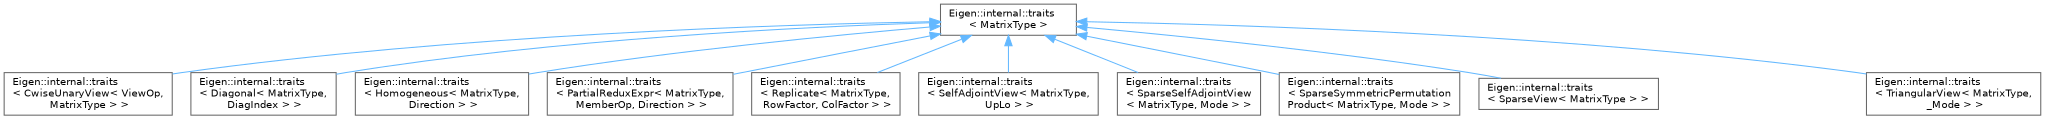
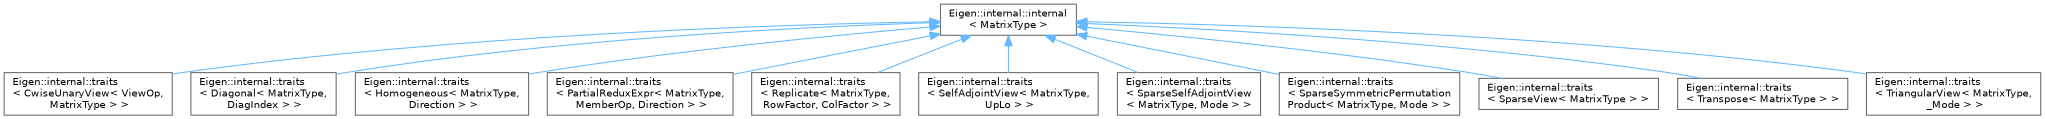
(1008, 20) -> (1008, 20)
none -> (1763, 94)
